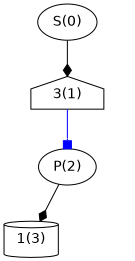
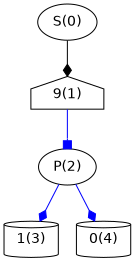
(67, 95) -> (67, 95)
(52, 197) -> (52, 197)
none -> (104, 239)
